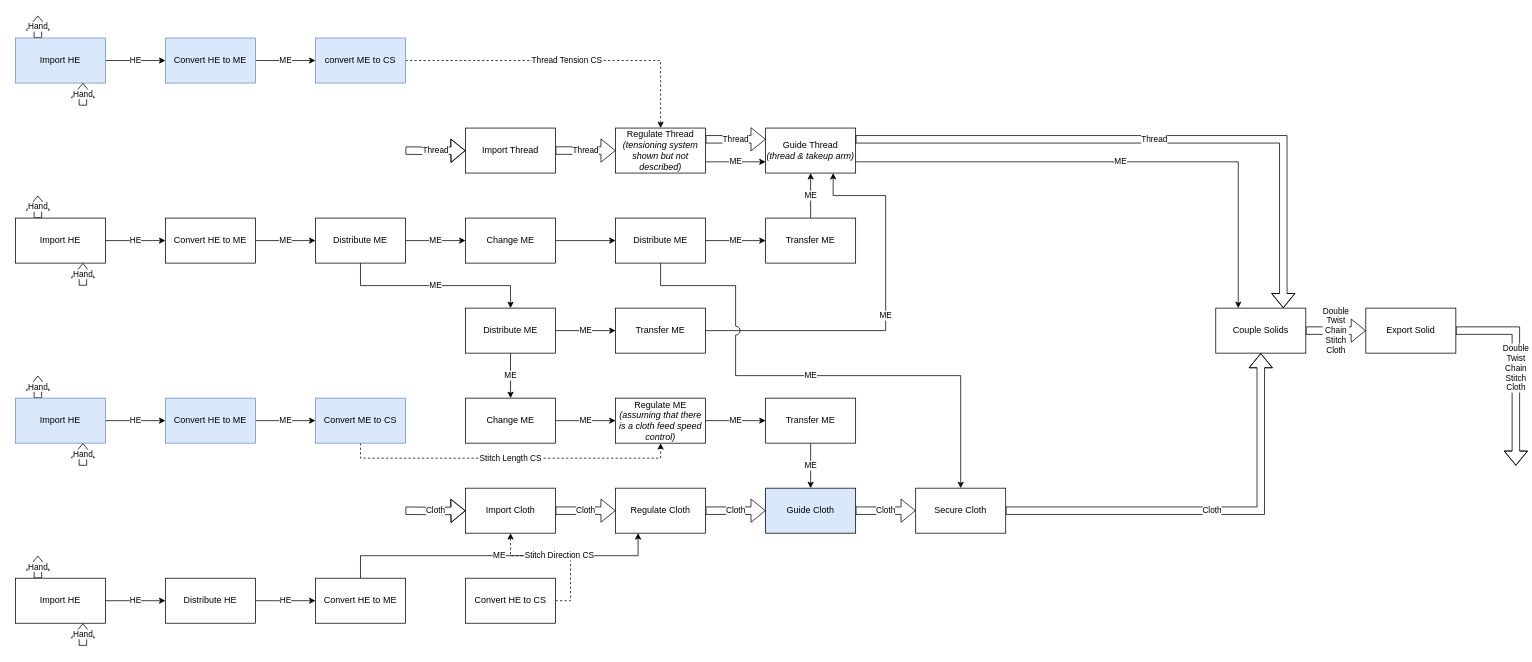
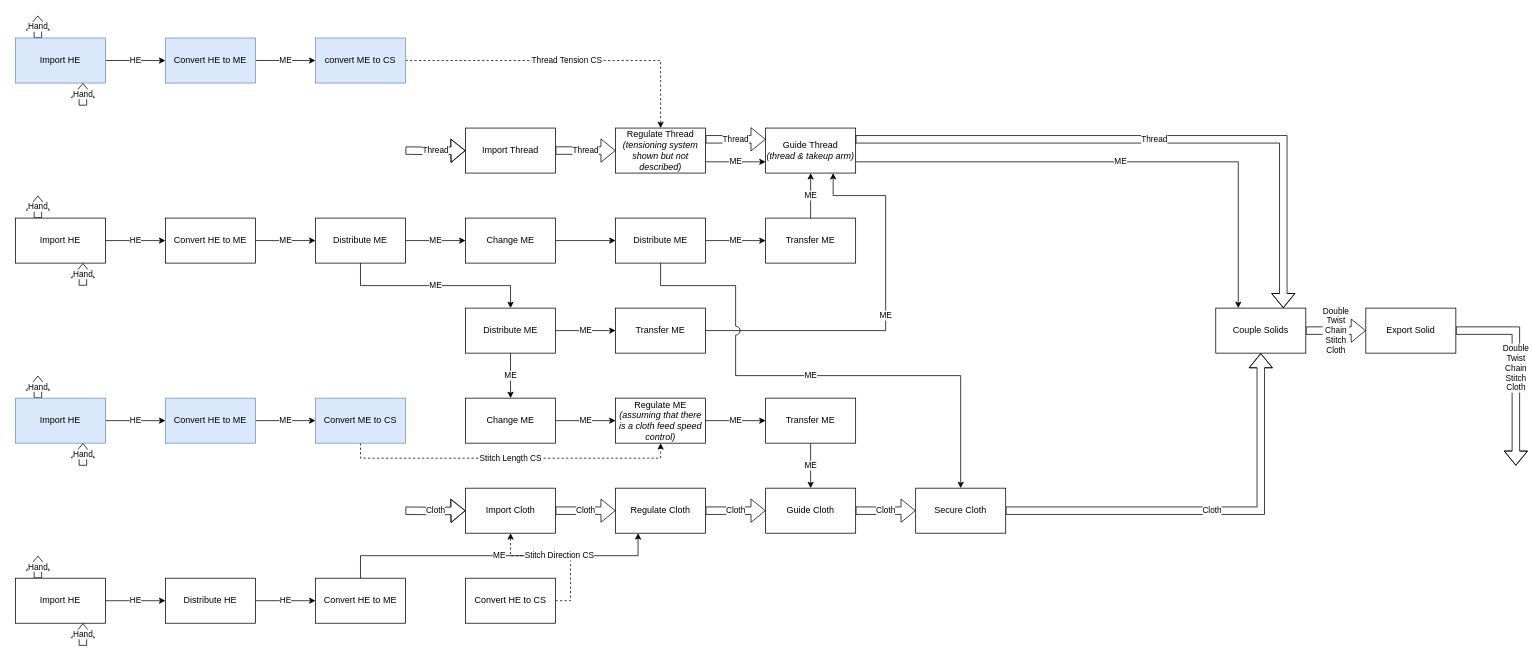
(810, 510) -> (810, 510)
